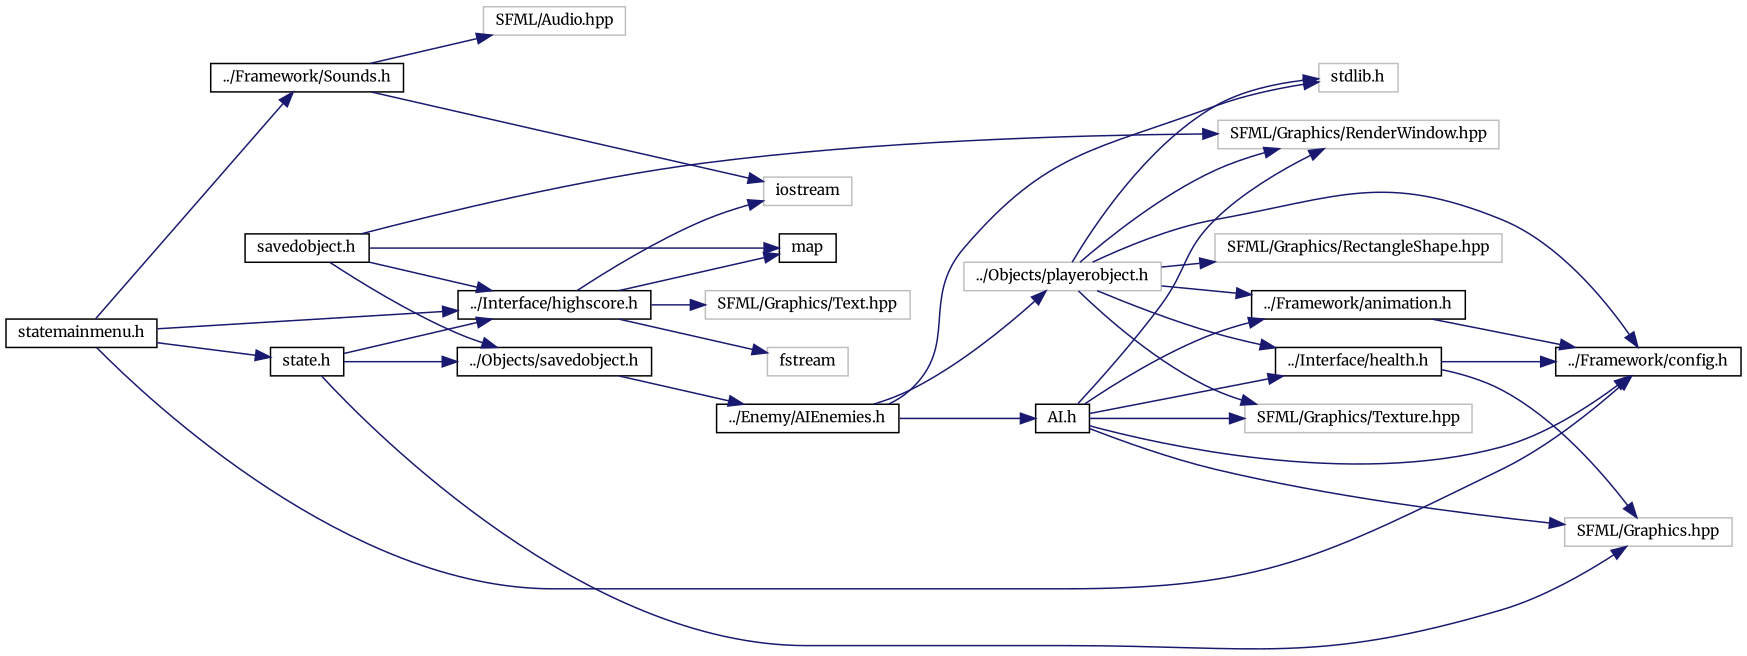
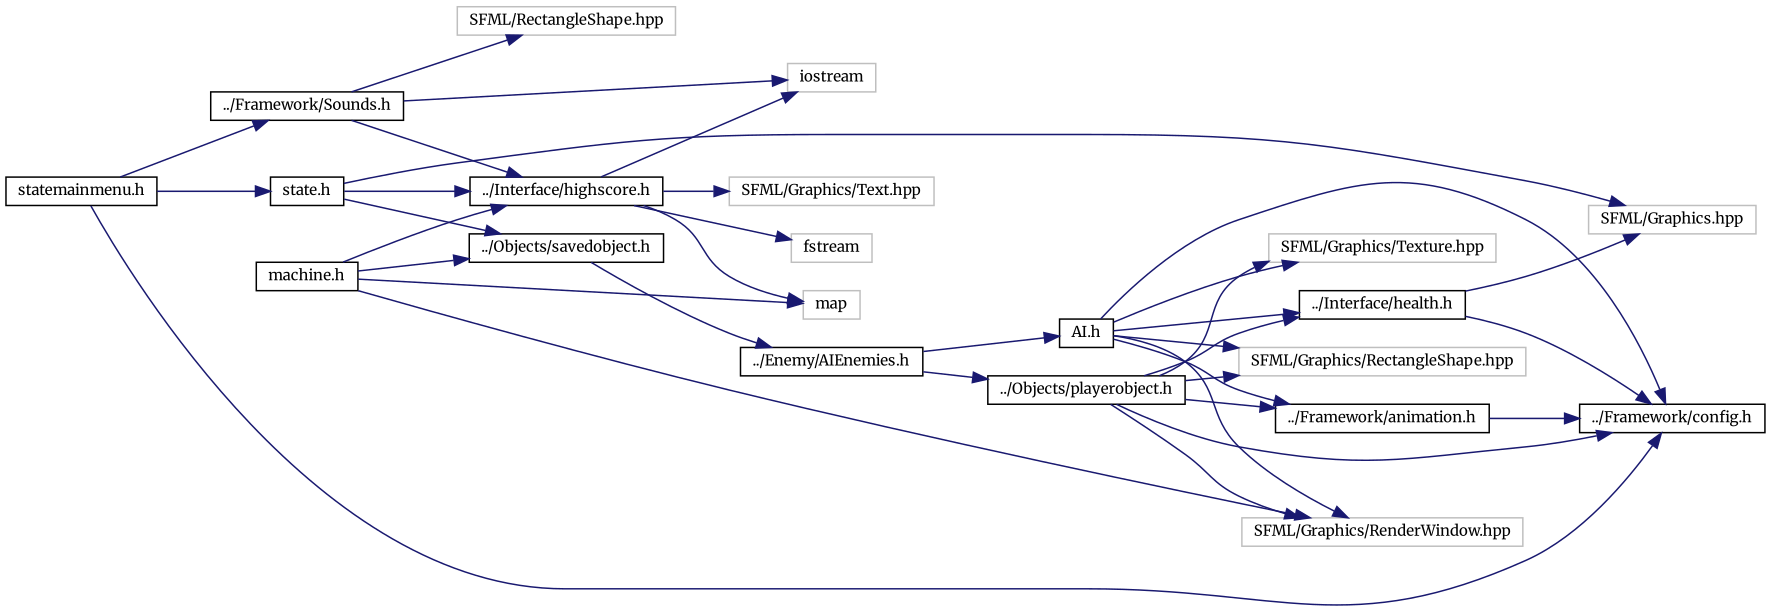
(554, 21) -> (566, 21)
(1358, 78) -> none
(307, 248) -> (307, 276)
(808, 248) -> (832, 305)
(1063, 276) -> (1086, 390)
(300, 320) -> (429, 146)
(1316, 490) -> (1168, 341)
